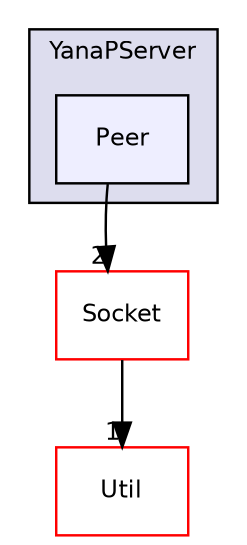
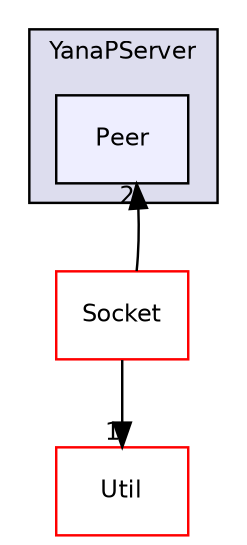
(106, 218) -> (139, 240)
